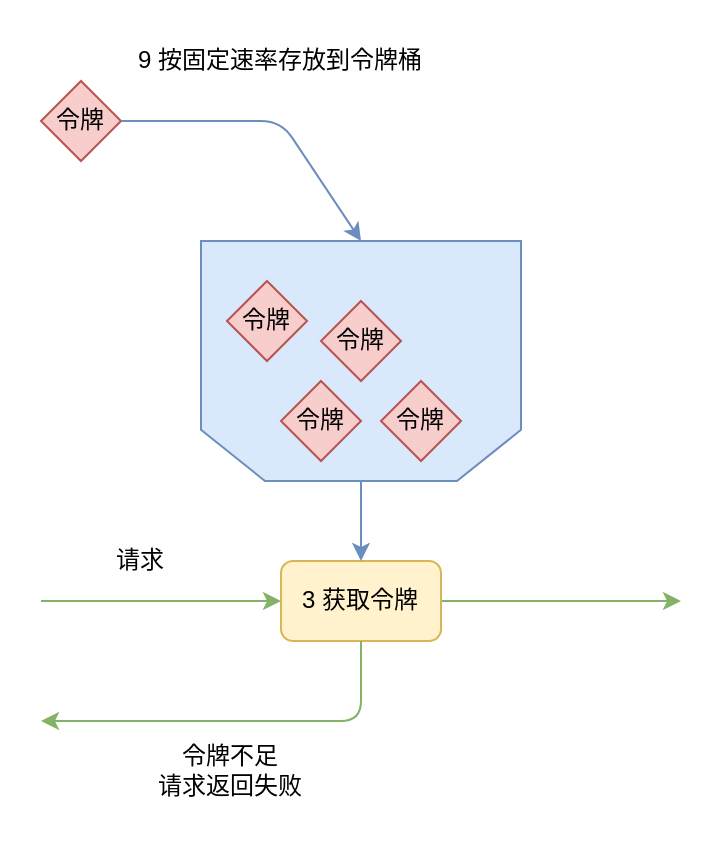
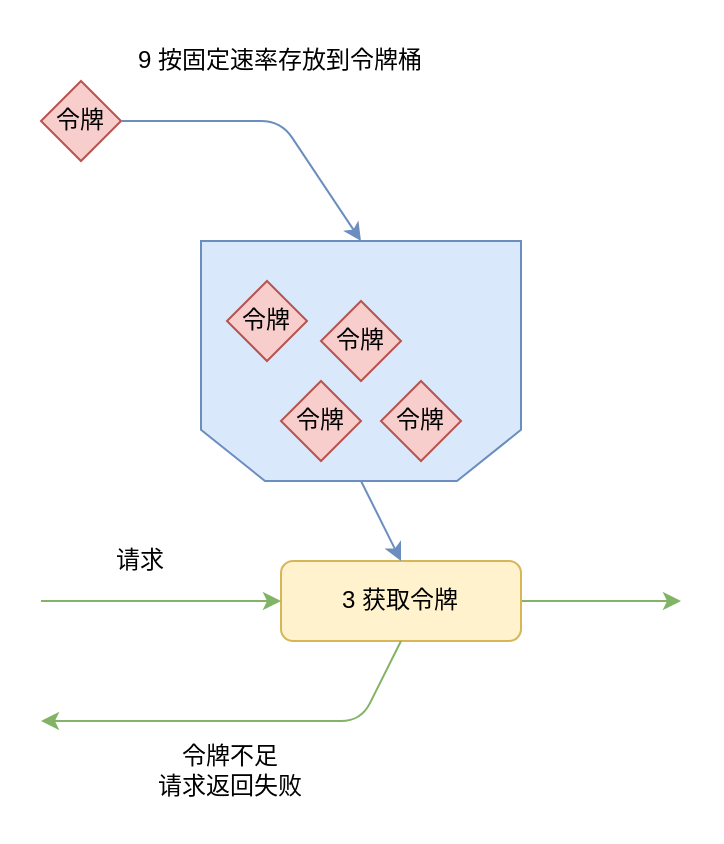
(361, 601) -> (401, 601)
